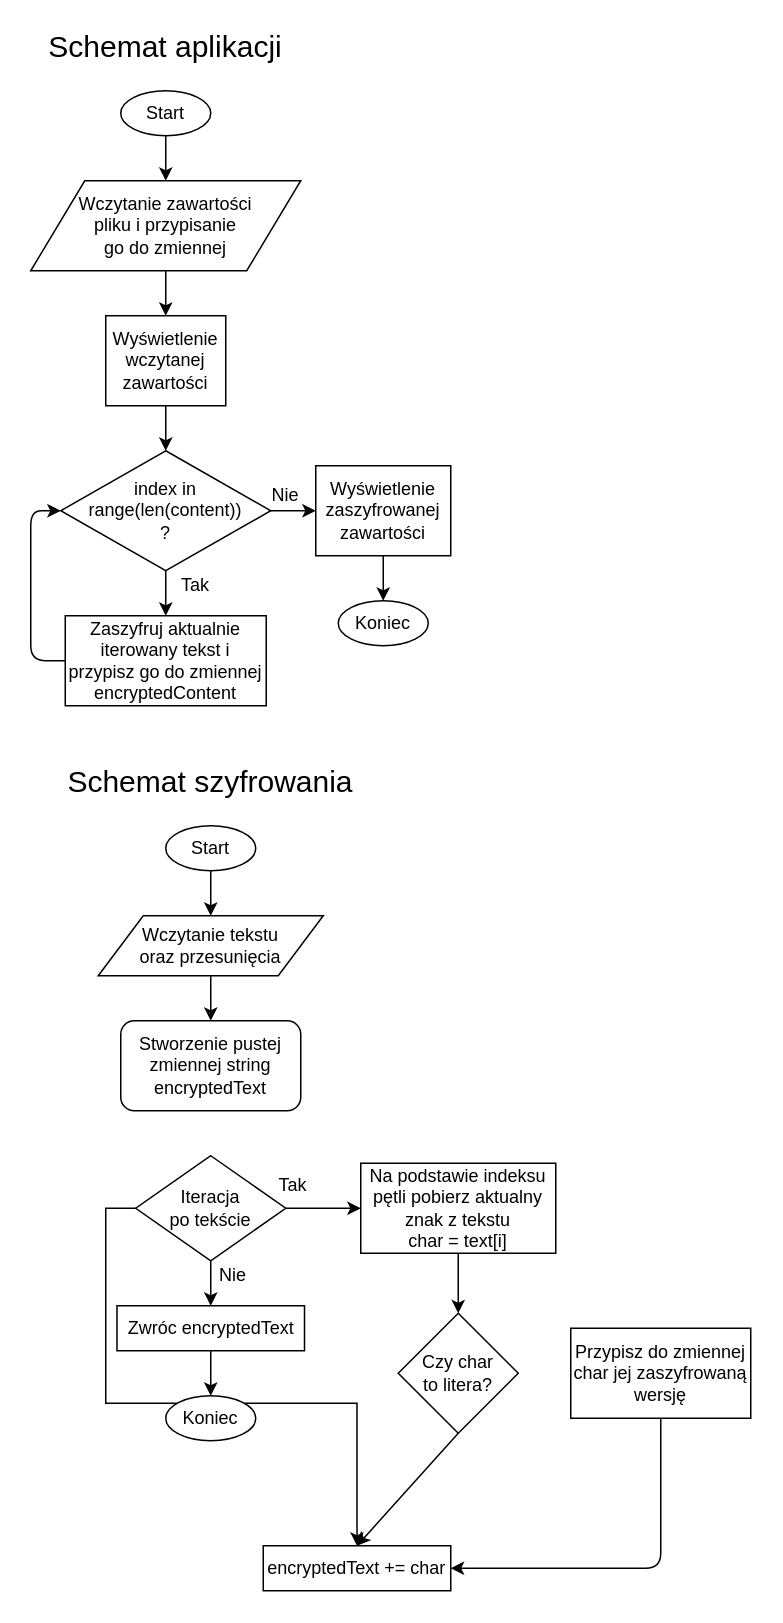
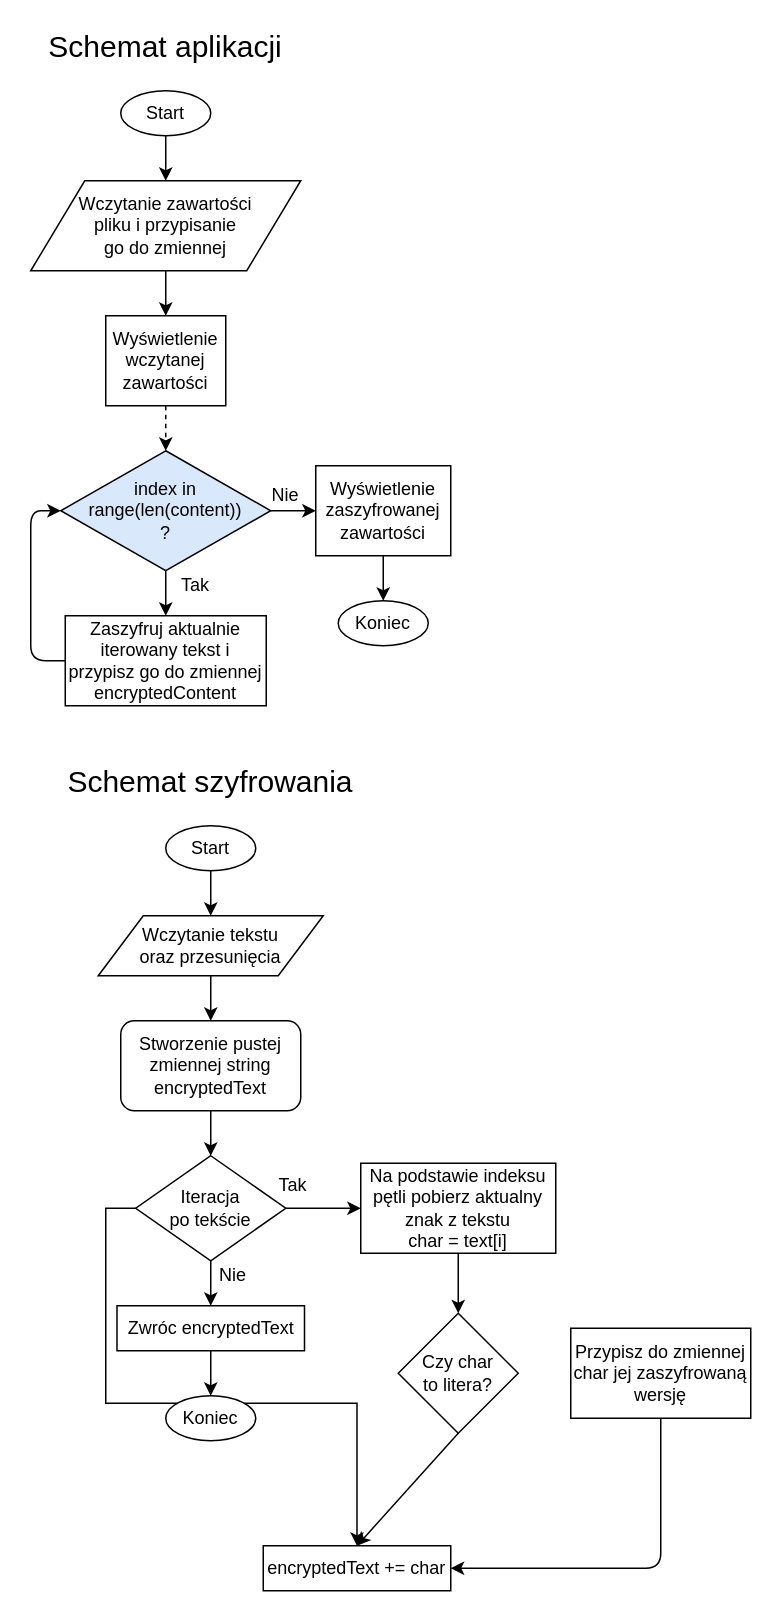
(166, 424) -> (166, 424)
(166, 511) -> (166, 511)
none -> (211, 1128)
